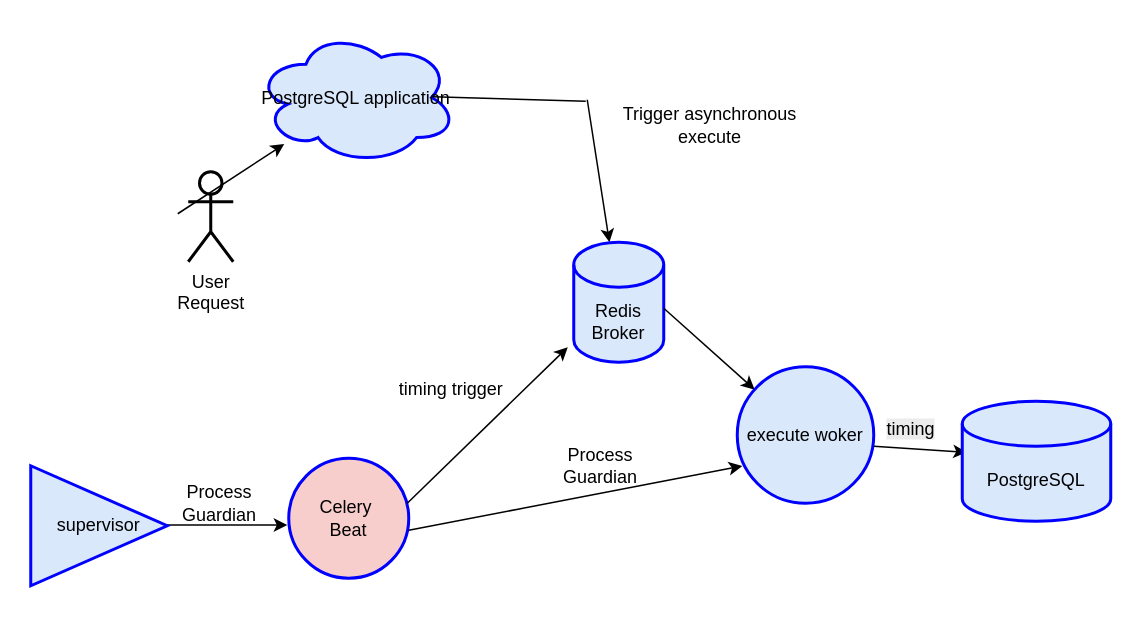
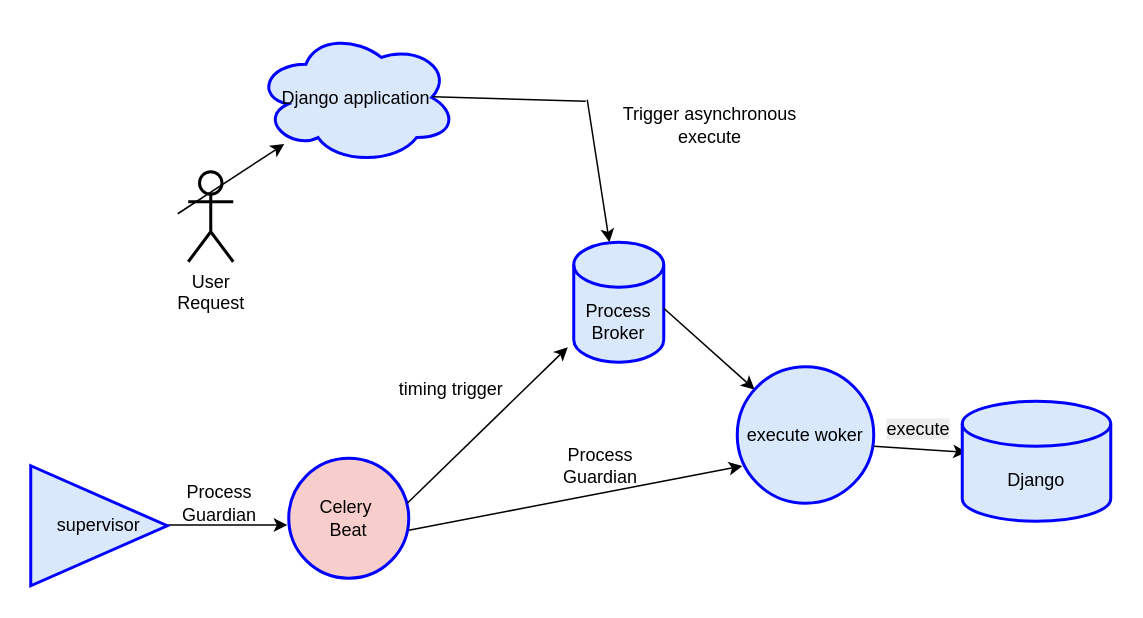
(356, 98) -> (356, 98)
(619, 322) -> (619, 322)
(913, 430) -> (923, 430)
(1037, 481) -> (1037, 481)
